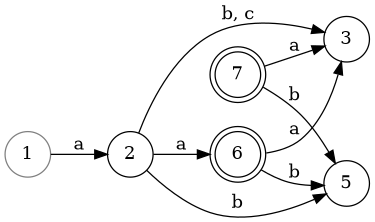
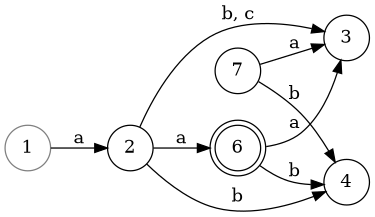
(238, 75) -> (238, 71)
(347, 183) -> (347, 182)
